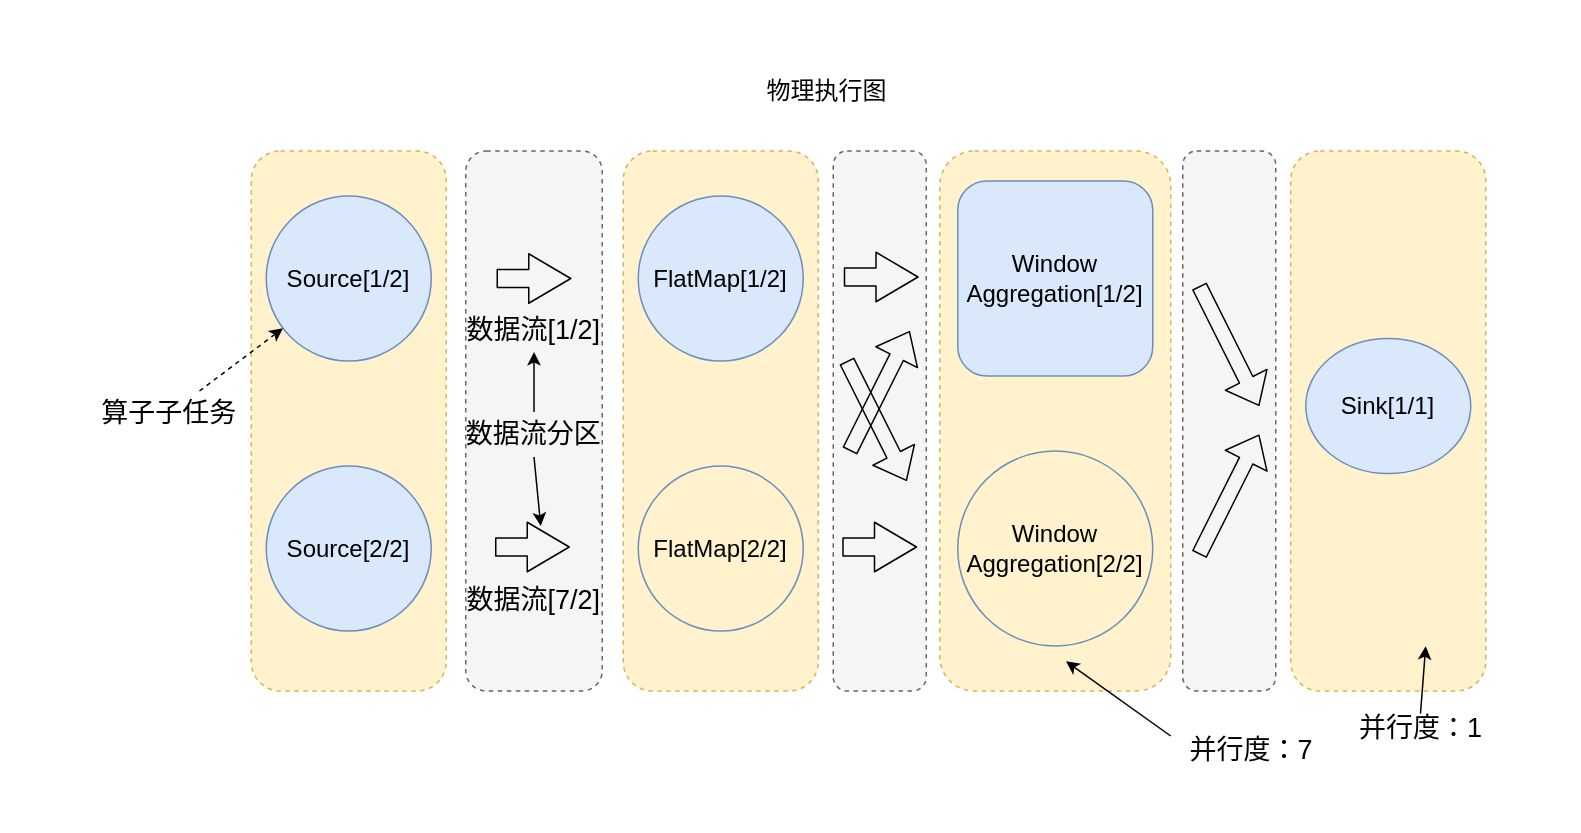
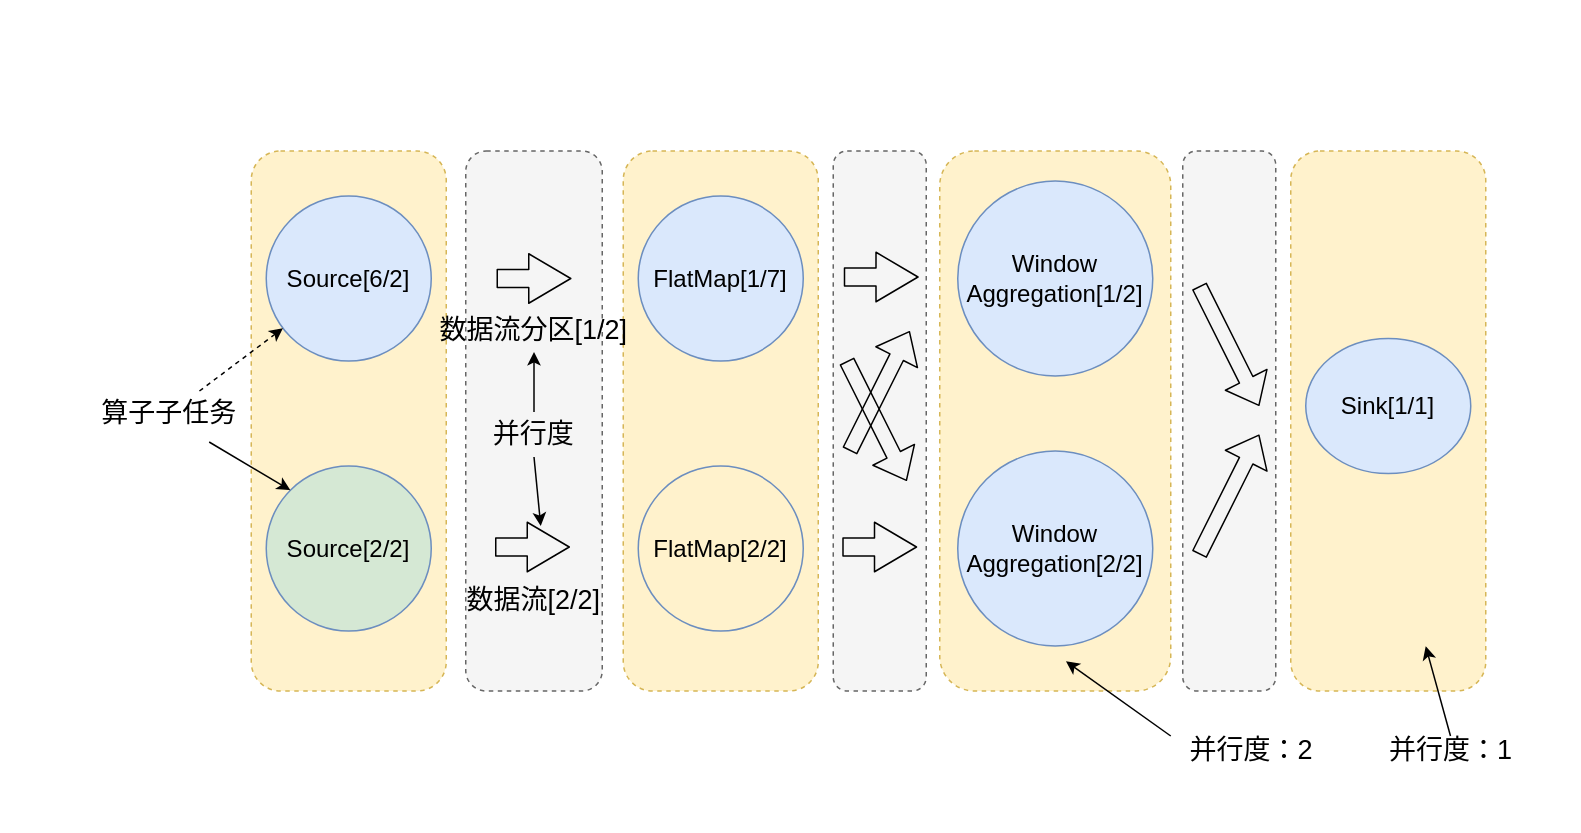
(827, 91) -> none
(349, 278) -> (349, 278)
(721, 278) -> (721, 278)
(1055, 278) -> (1055, 278)
(534, 331) -> (534, 331)
(534, 434) -> (534, 434)
none -> (246, 463)
(349, 548) -> (349, 548)
(1055, 548) -> (1055, 548)
(534, 601) -> (534, 601)
(1421, 728) -> (1451, 751)
(1252, 751) -> (1252, 751)
